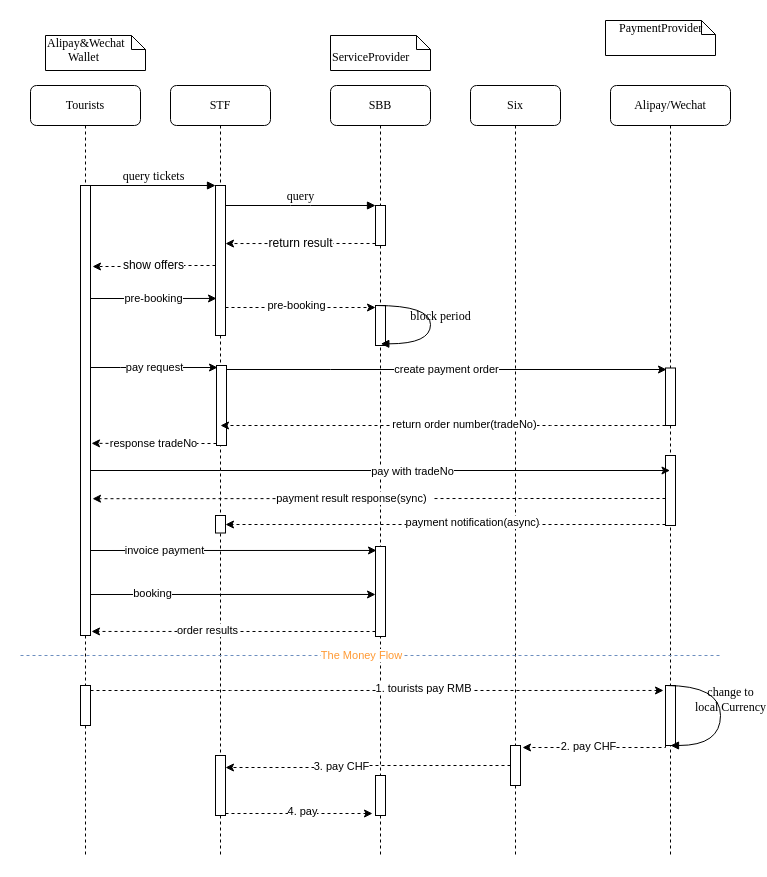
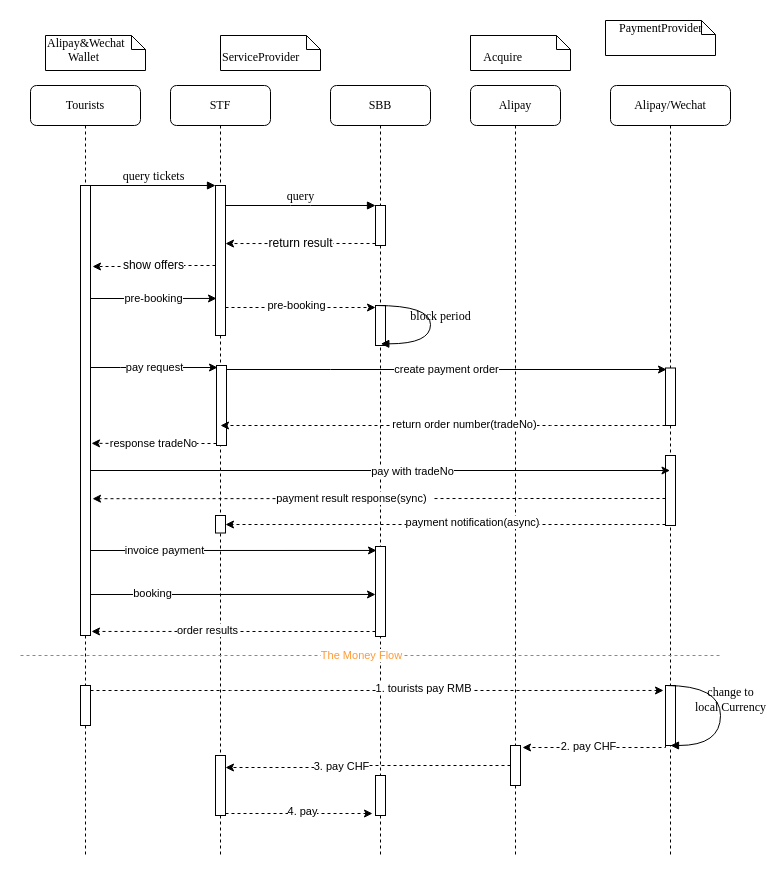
(381, 53) -> (271, 53)
none -> (521, 53)
(516, 106) -> (516, 106)
